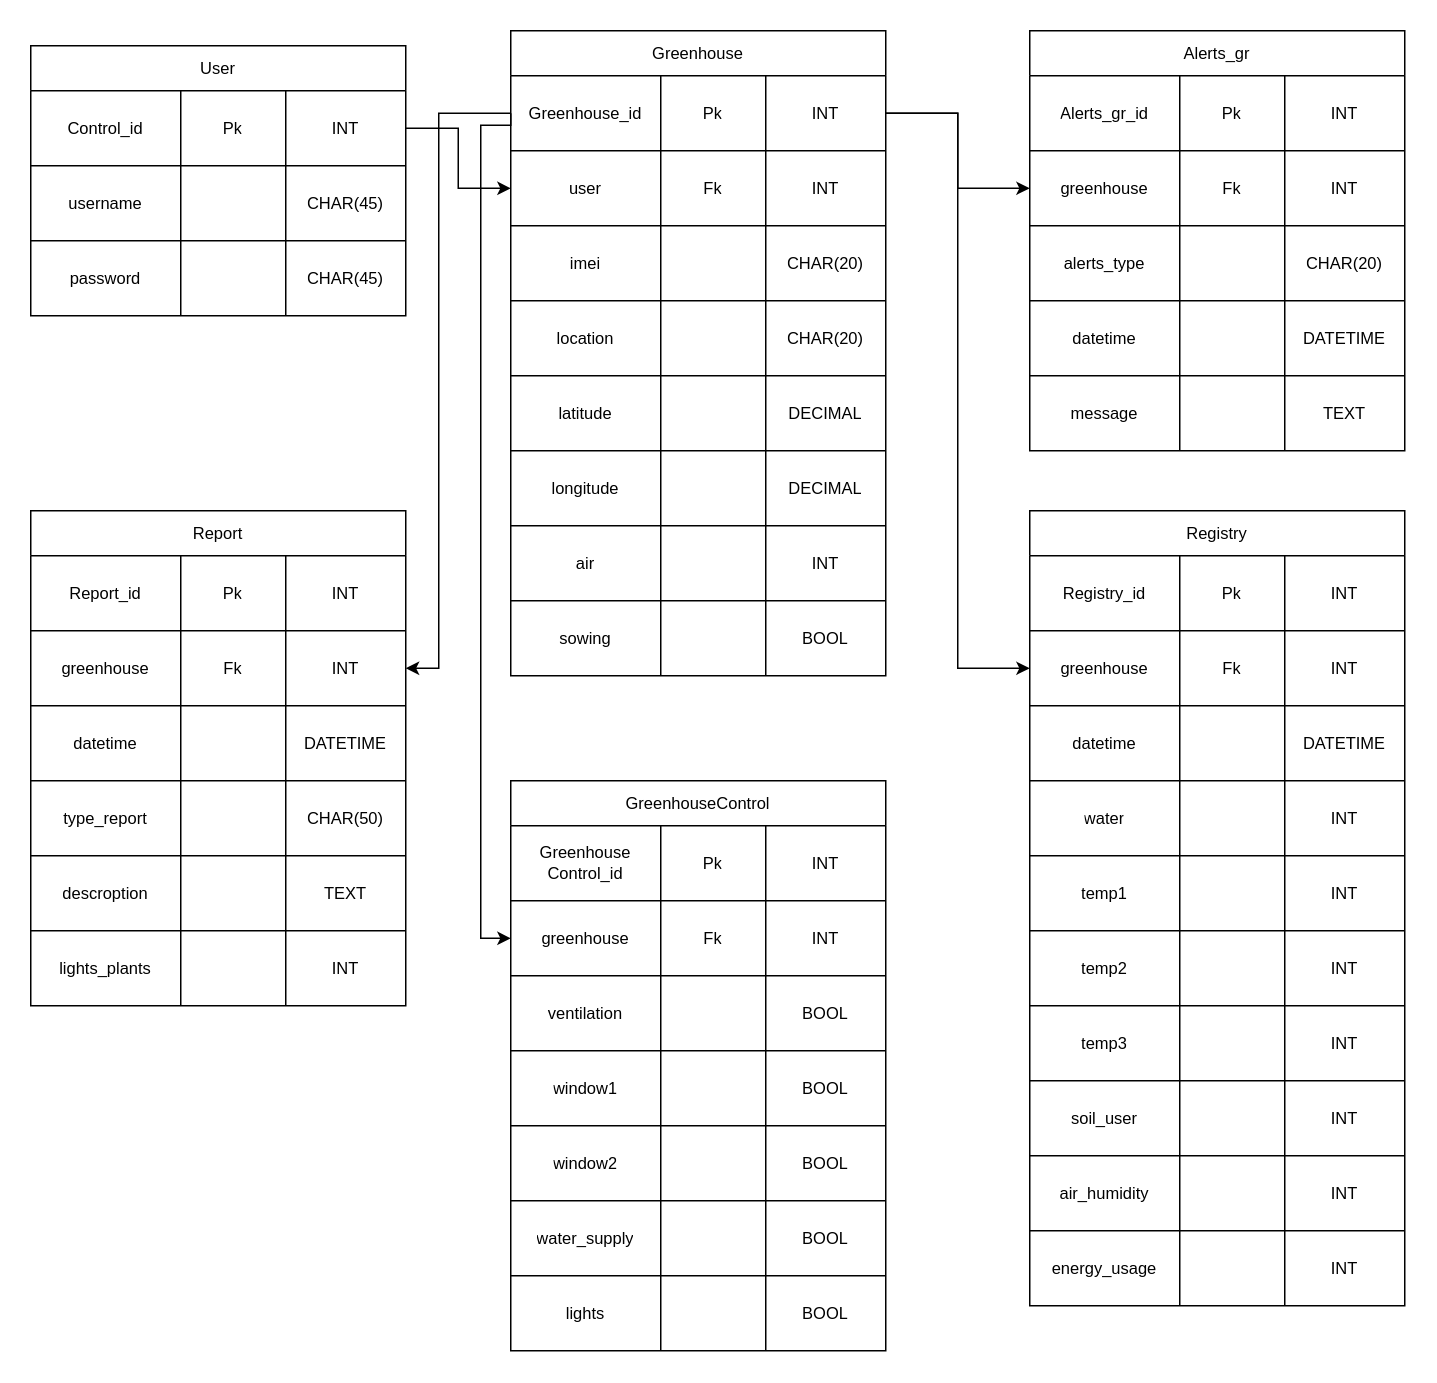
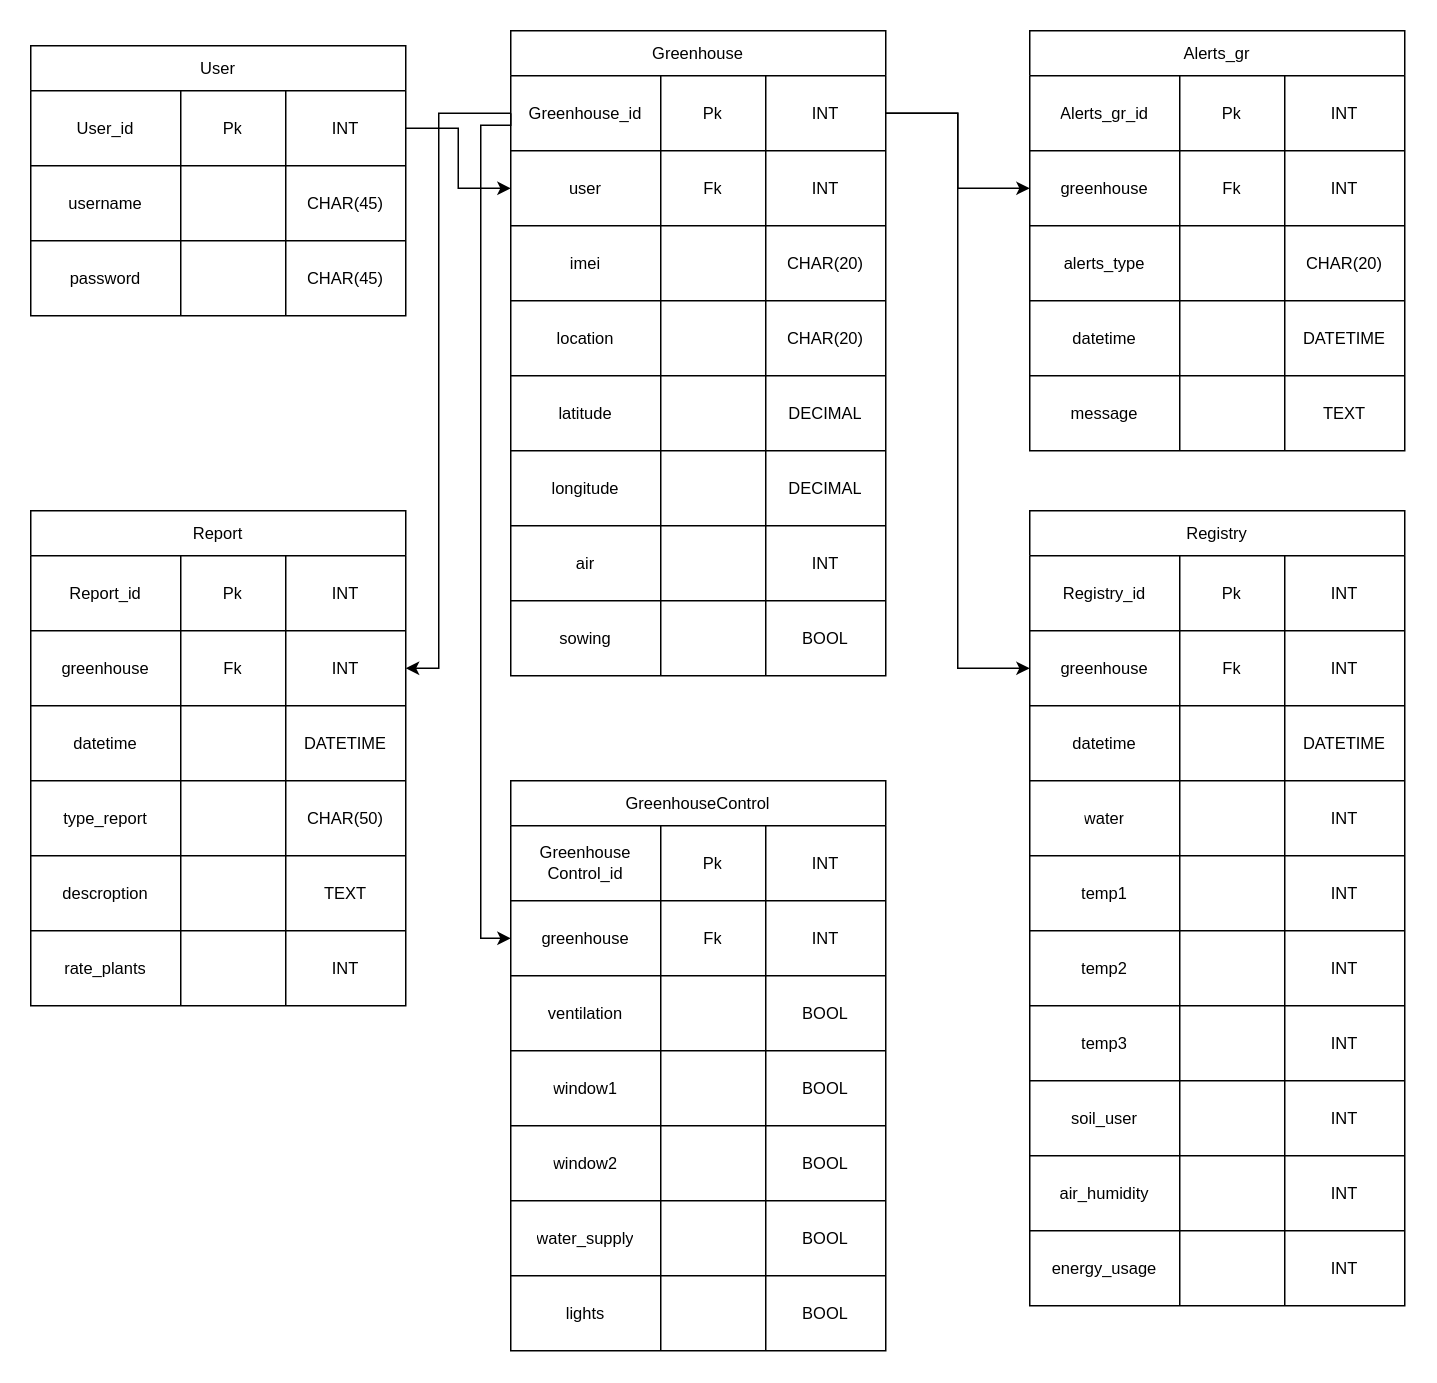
(106, 128) -> (106, 128)
(106, 968) -> (106, 968)
